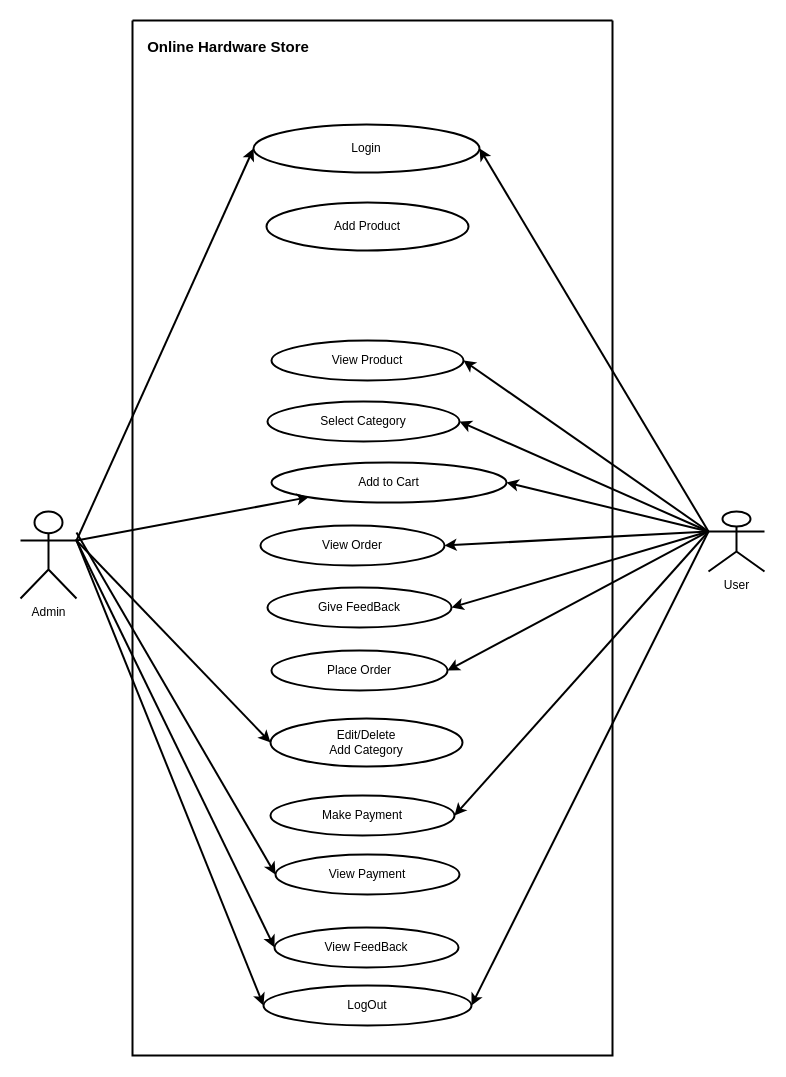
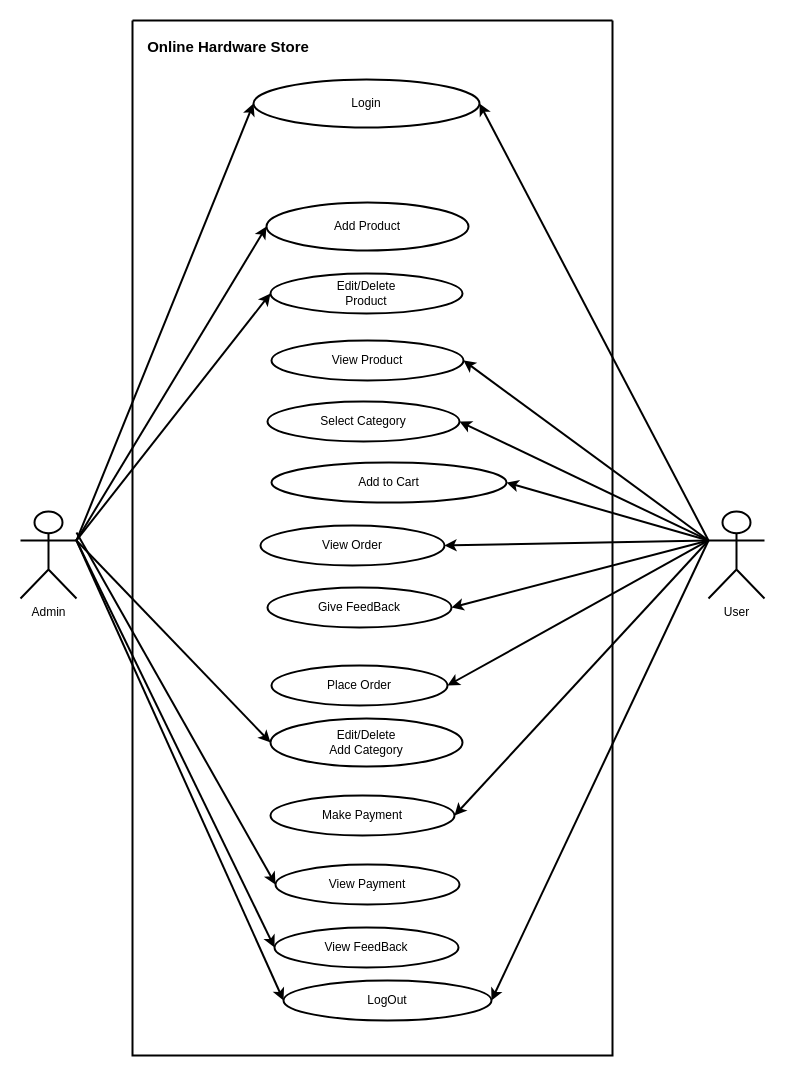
(367, 149) -> (367, 104)
none -> (367, 294)
none -> (174, 417)
(192, 519) -> (174, 379)
(737, 542) -> (737, 555)
(360, 671) -> (360, 686)
(368, 875) -> (368, 885)
(368, 1006) -> (388, 1001)
